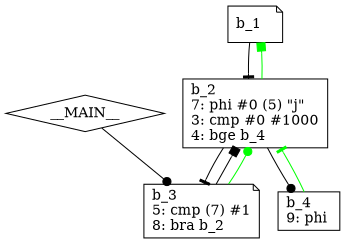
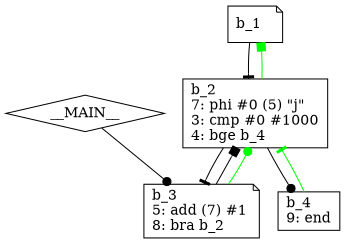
(202, 211) -> (202, 211)
(309, 211) -> (309, 211)
